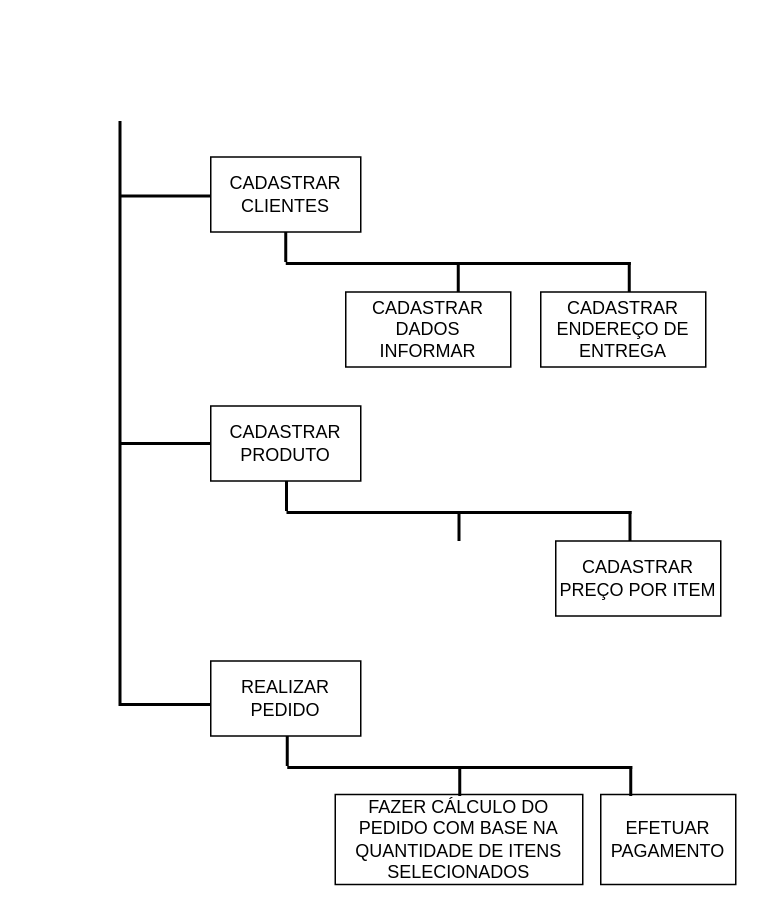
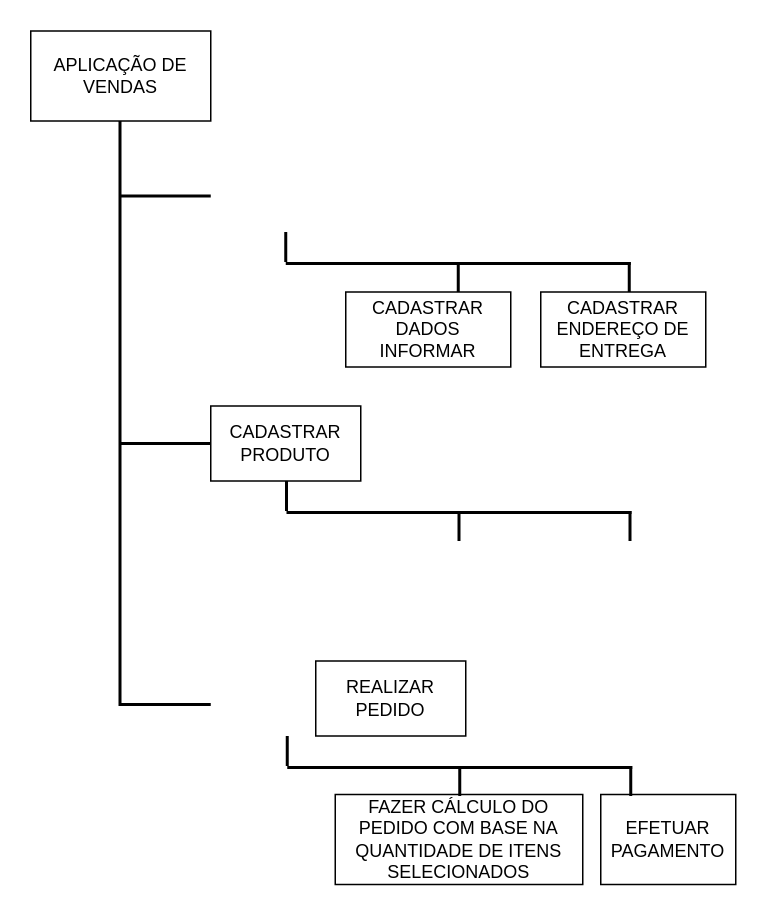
none -> (121, 76)
(286, 194) -> none
(638, 578) -> none
(286, 698) -> (391, 698)
